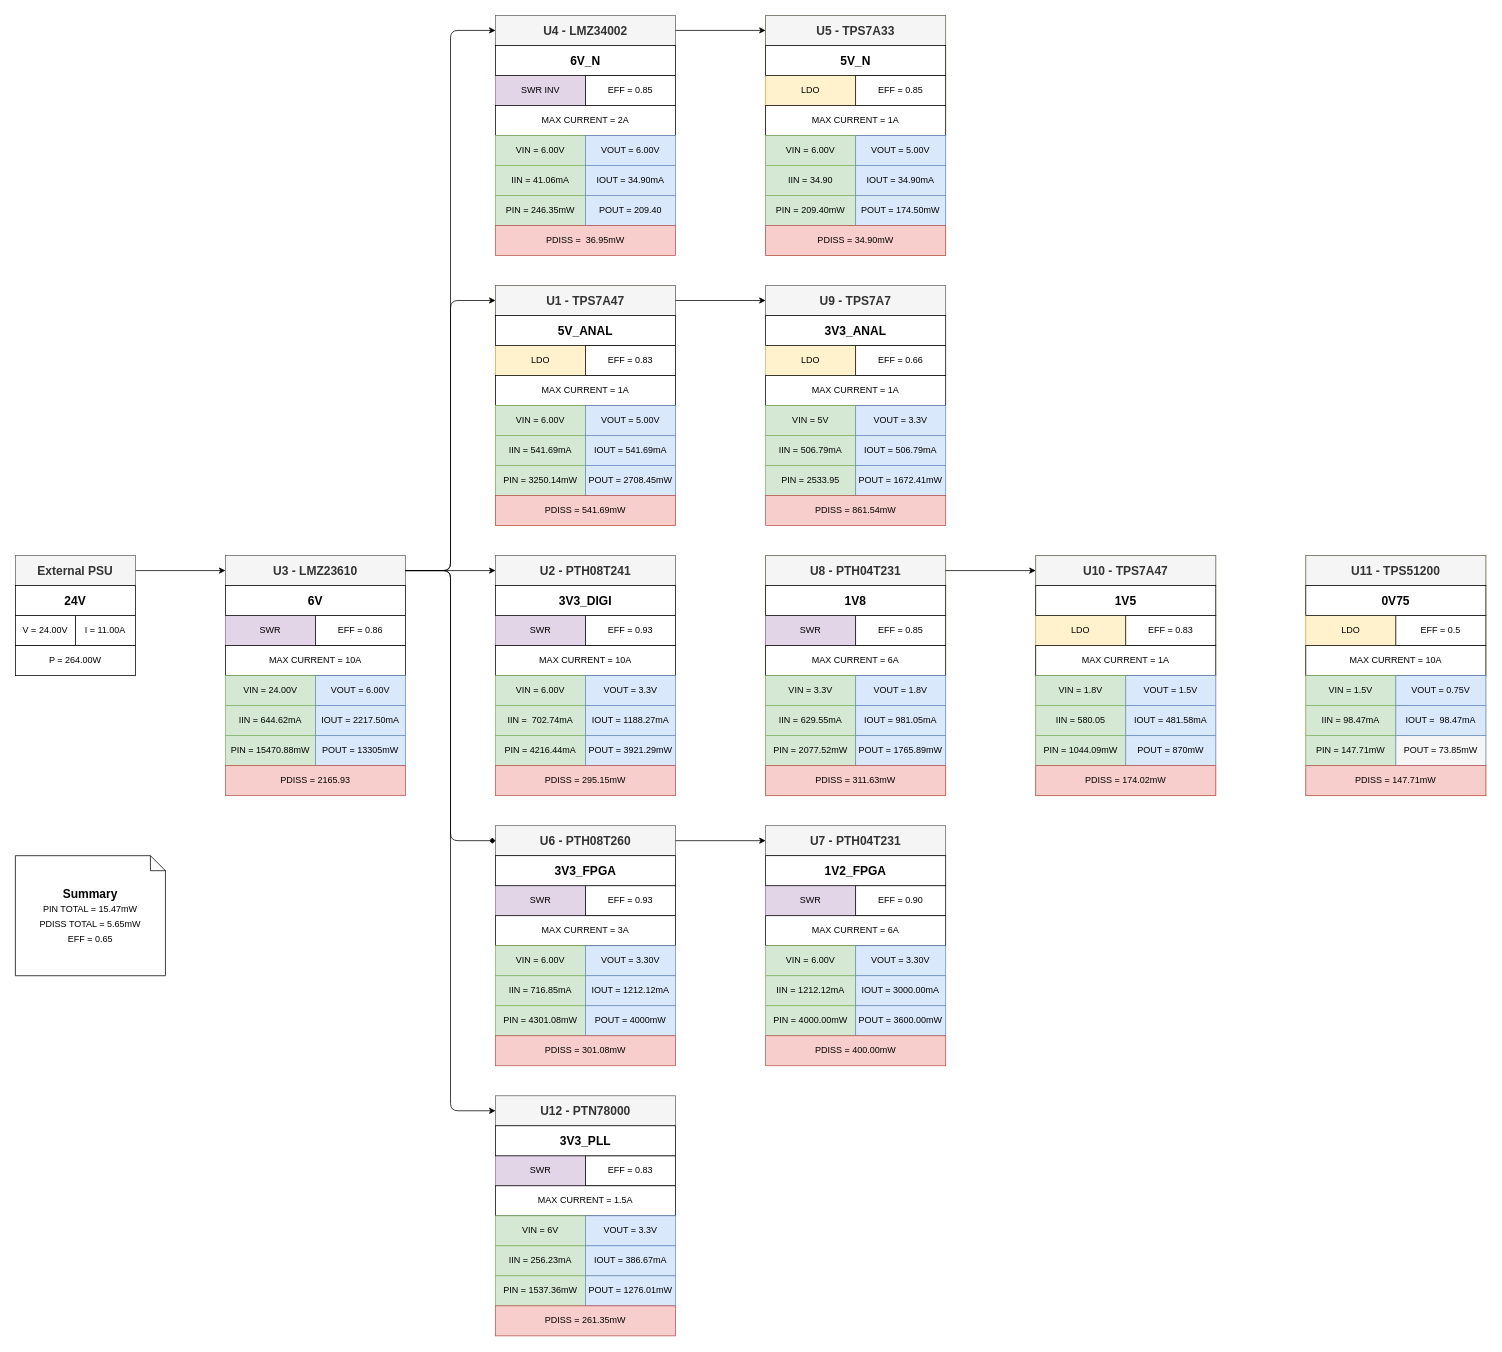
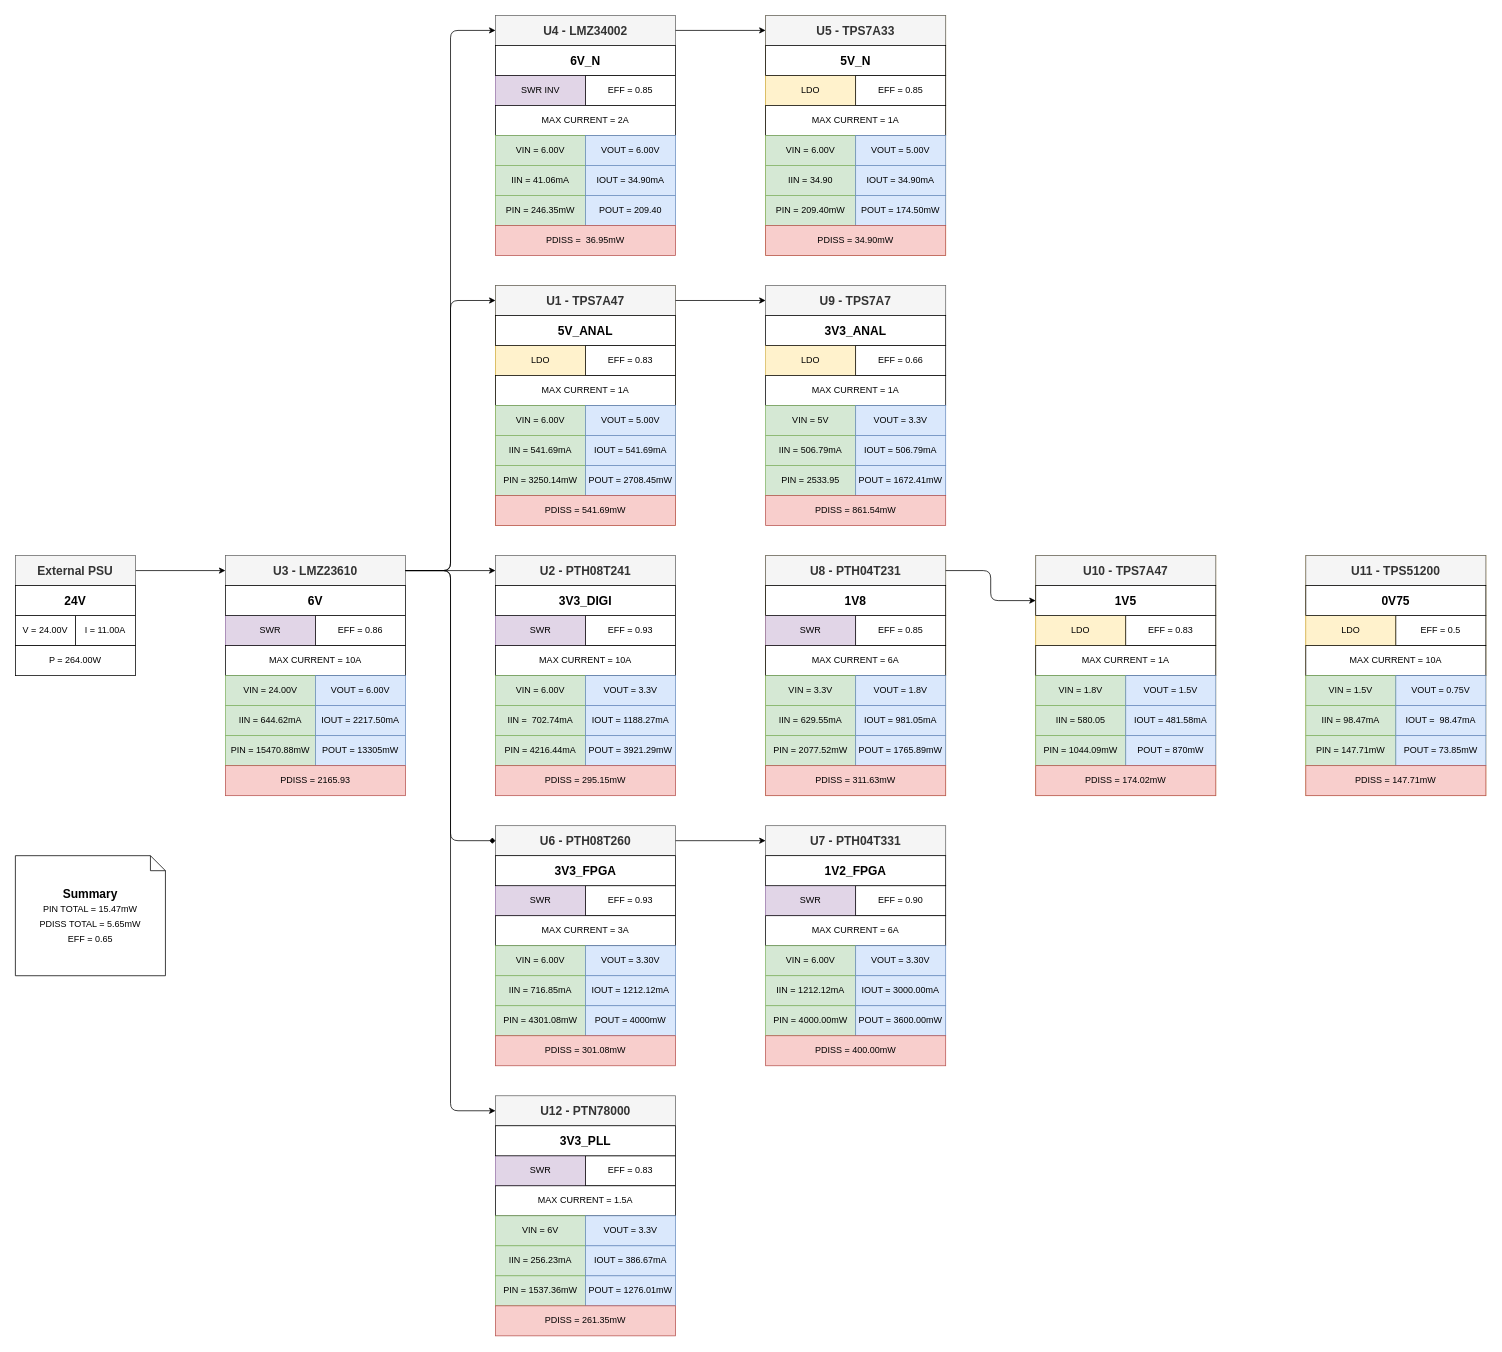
(1008, 570) -> (996, 600)
(1440, 750) -> (1440, 750)
(855, 840) -> (855, 840)
